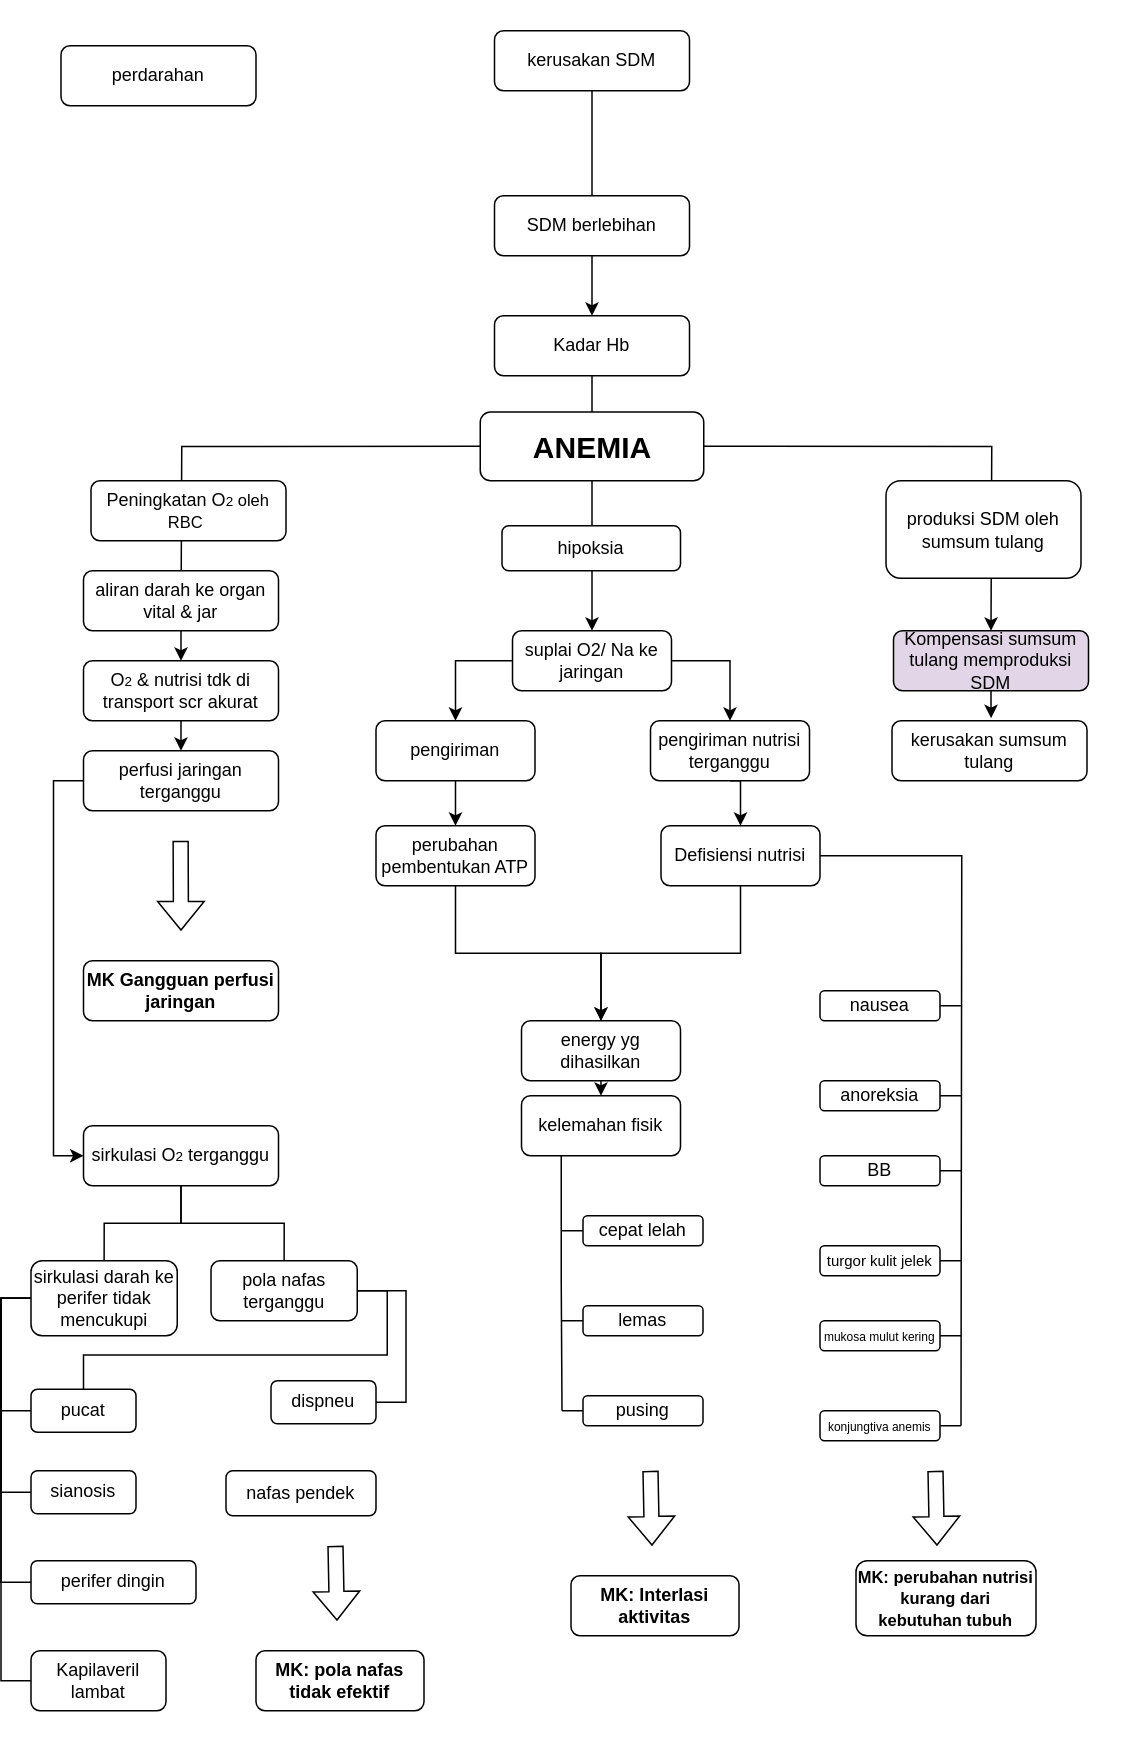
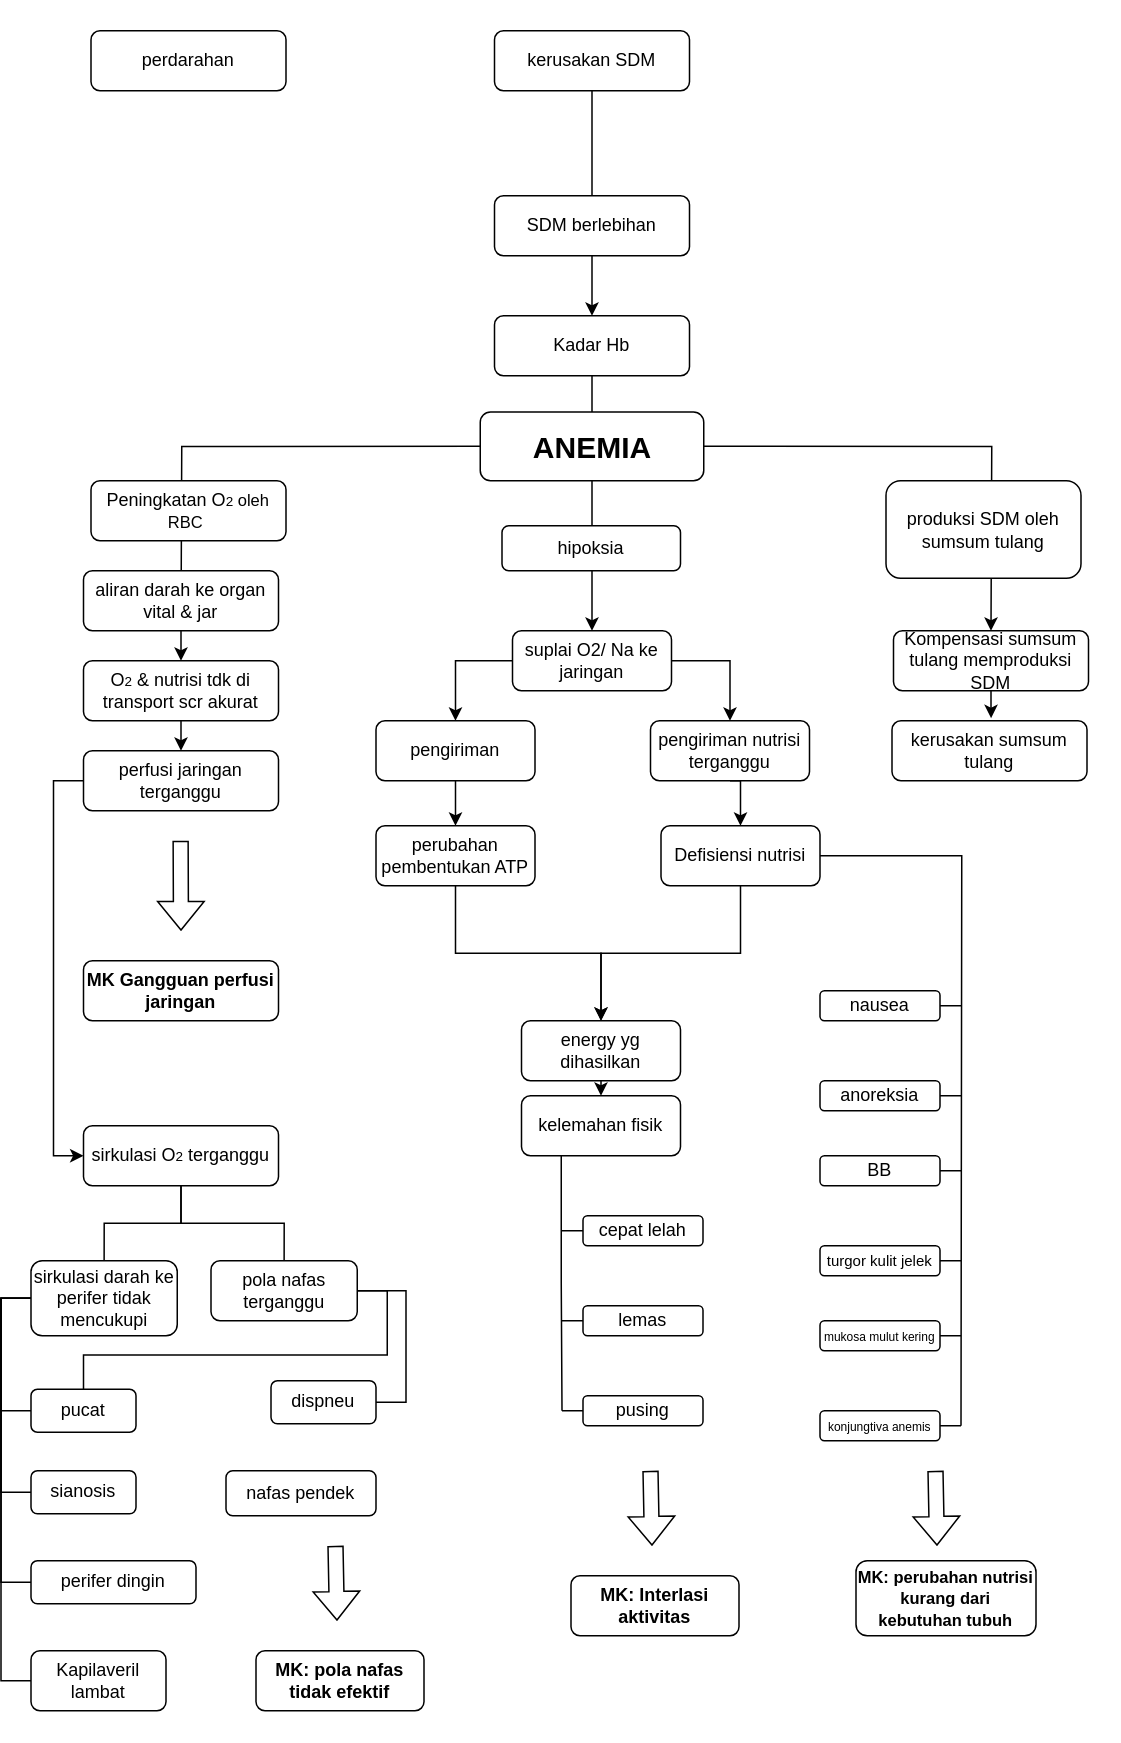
(158, 76) -> (188, 61)
(991, 661) -> (991, 661)
